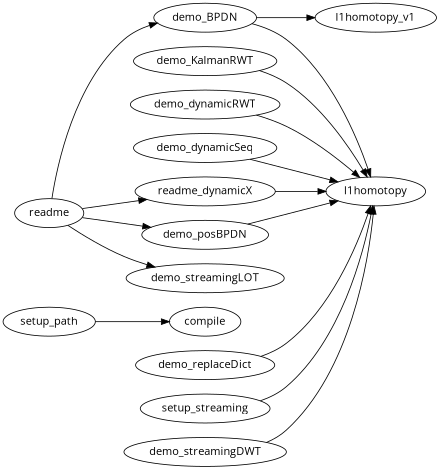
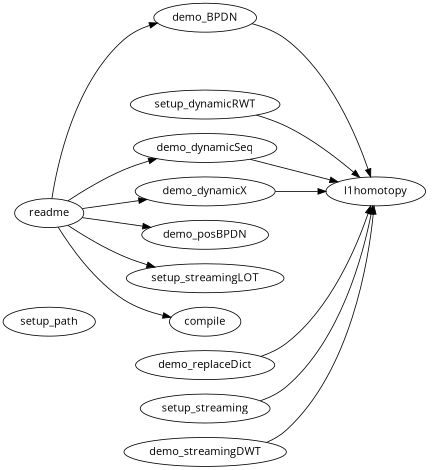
(376, 18) -> none
(205, 61) -> none
(205, 105) -> (205, 105)
none -> (107, 178)
(205, 191) -> (205, 191)
(289, 214) -> none
(205, 278) -> (205, 278)
(128, 322) -> (102, 282)
